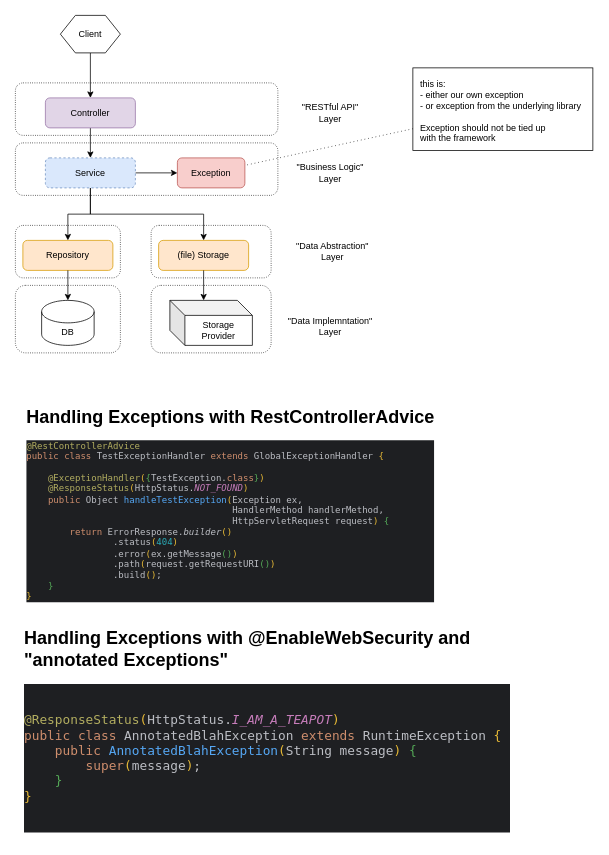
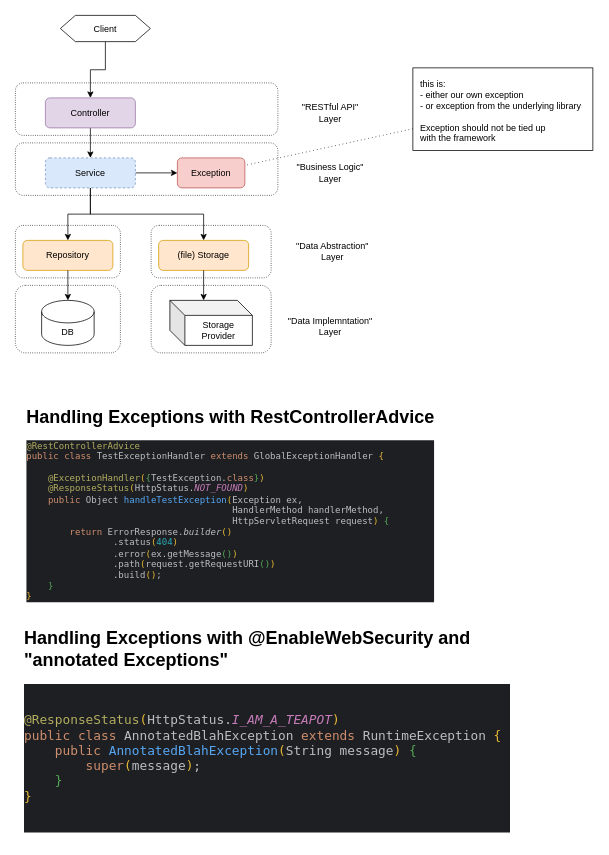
(90, 34) -> (105, 29)
